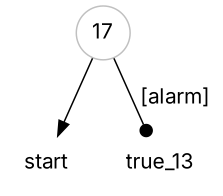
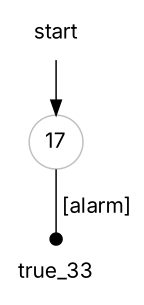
(78, 90) -> (56, 80)
(160, 163) -> (56, 272)
